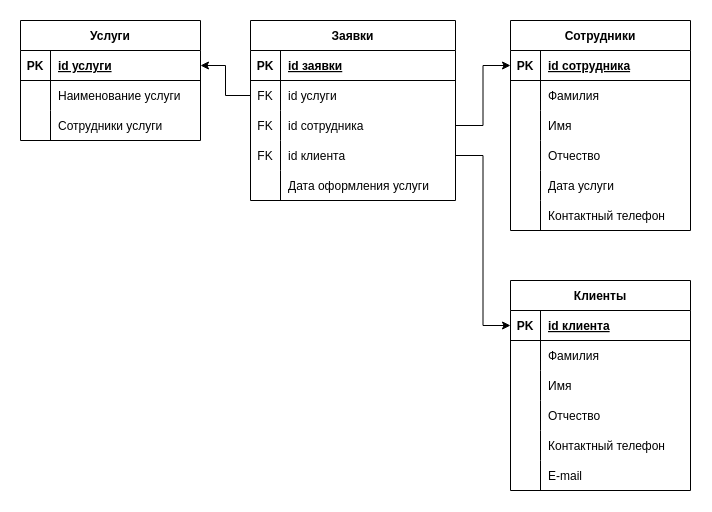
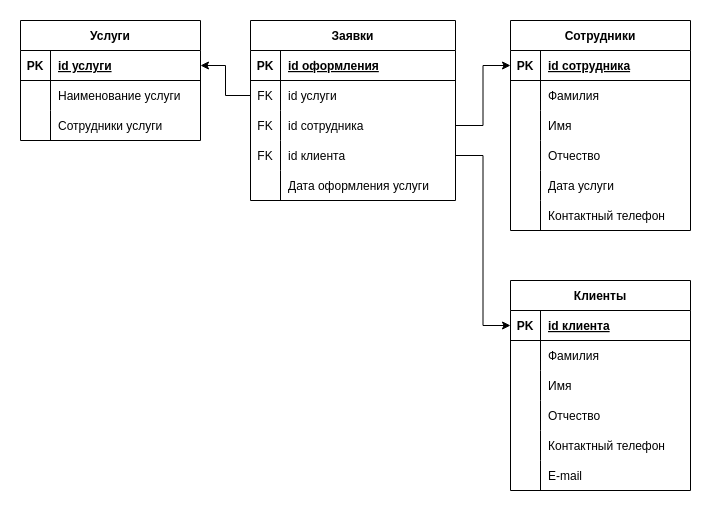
(315, 66) -> (329, 66)
